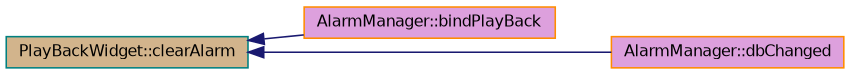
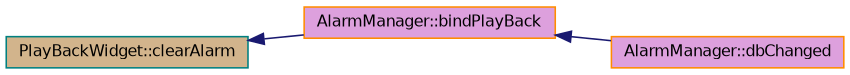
(438, 52) -> (591, 39)
